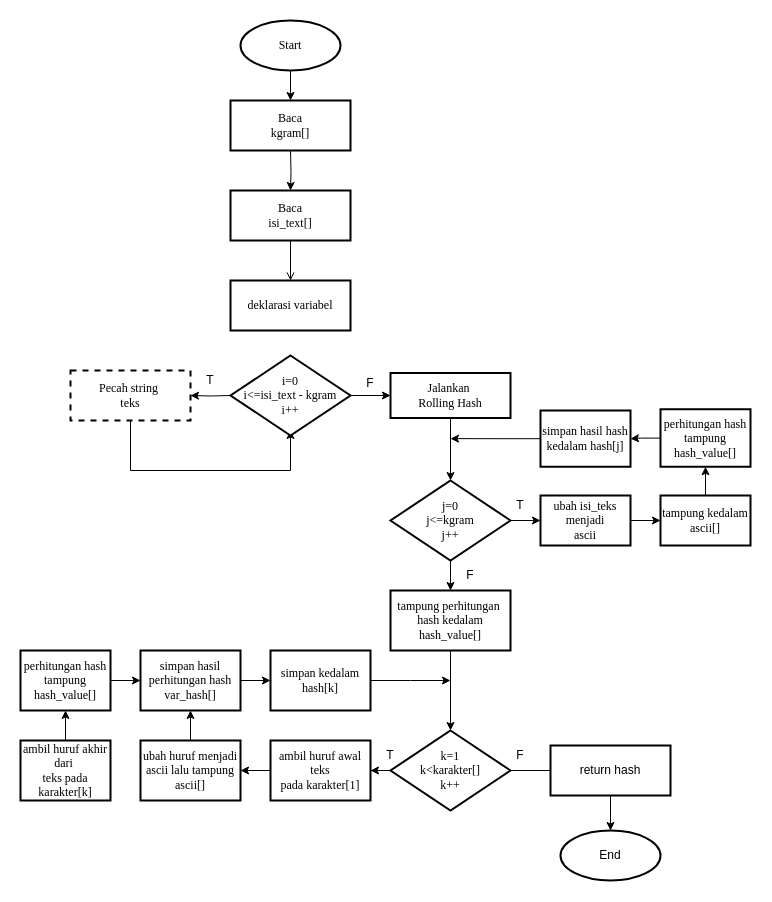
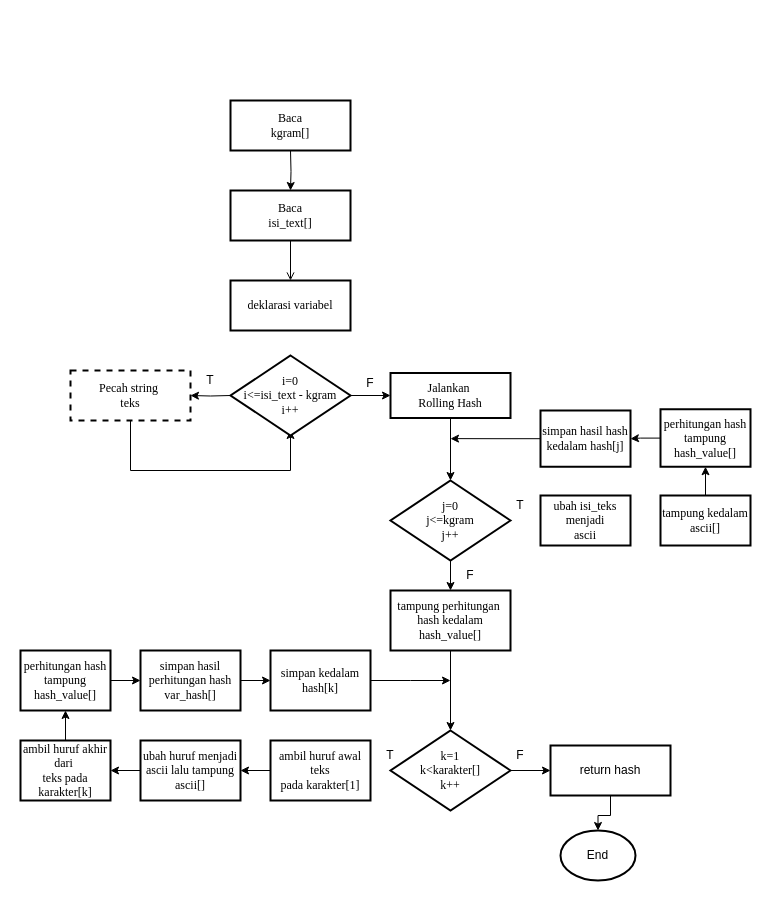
(291, 46) -> none
(291, 90) -> none
(530, 521) -> none
(650, 521) -> none
(191, 722) -> (122, 771)
(377, 771) -> none
(545, 771) -> (542, 771)
(611, 856) -> (598, 856)
